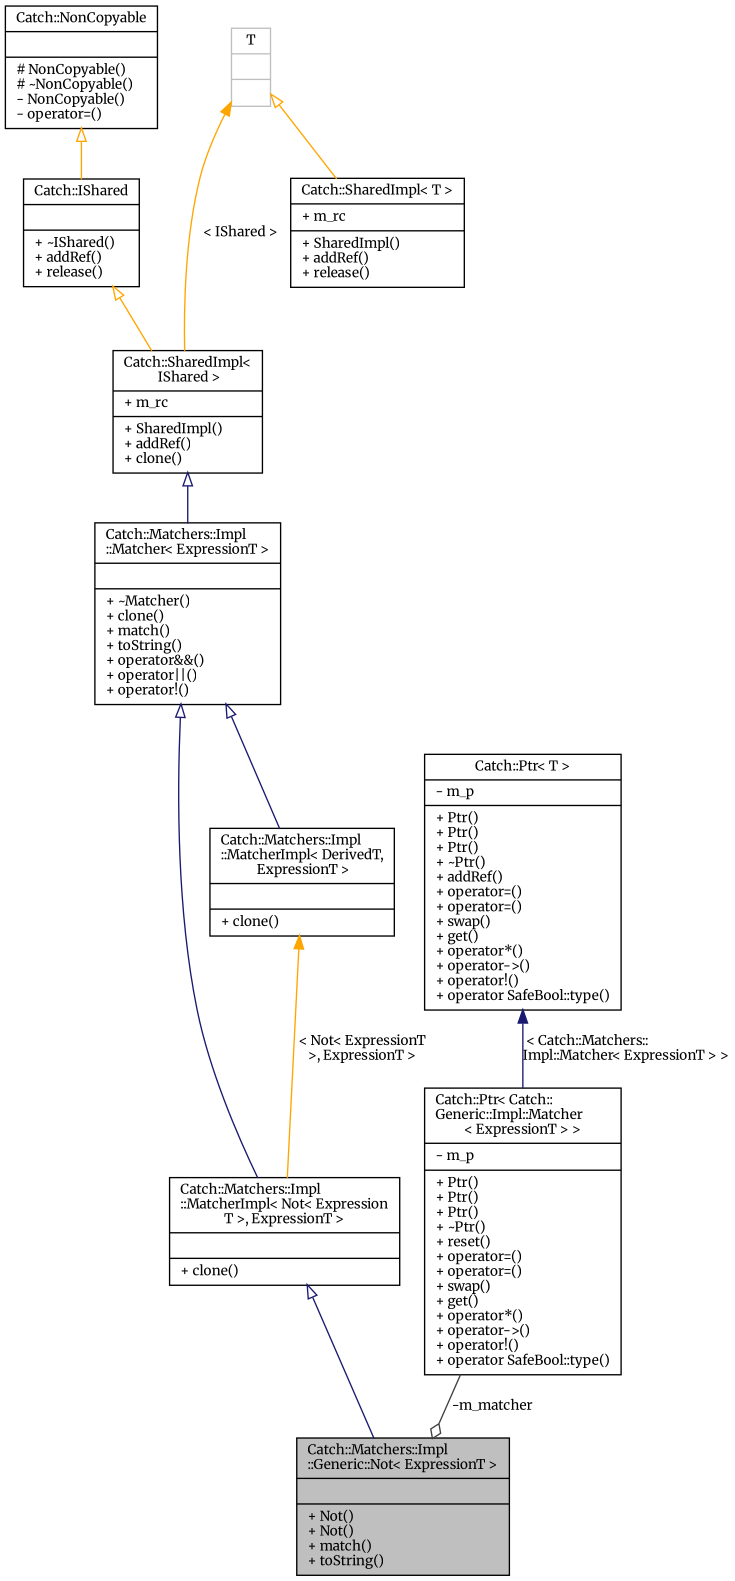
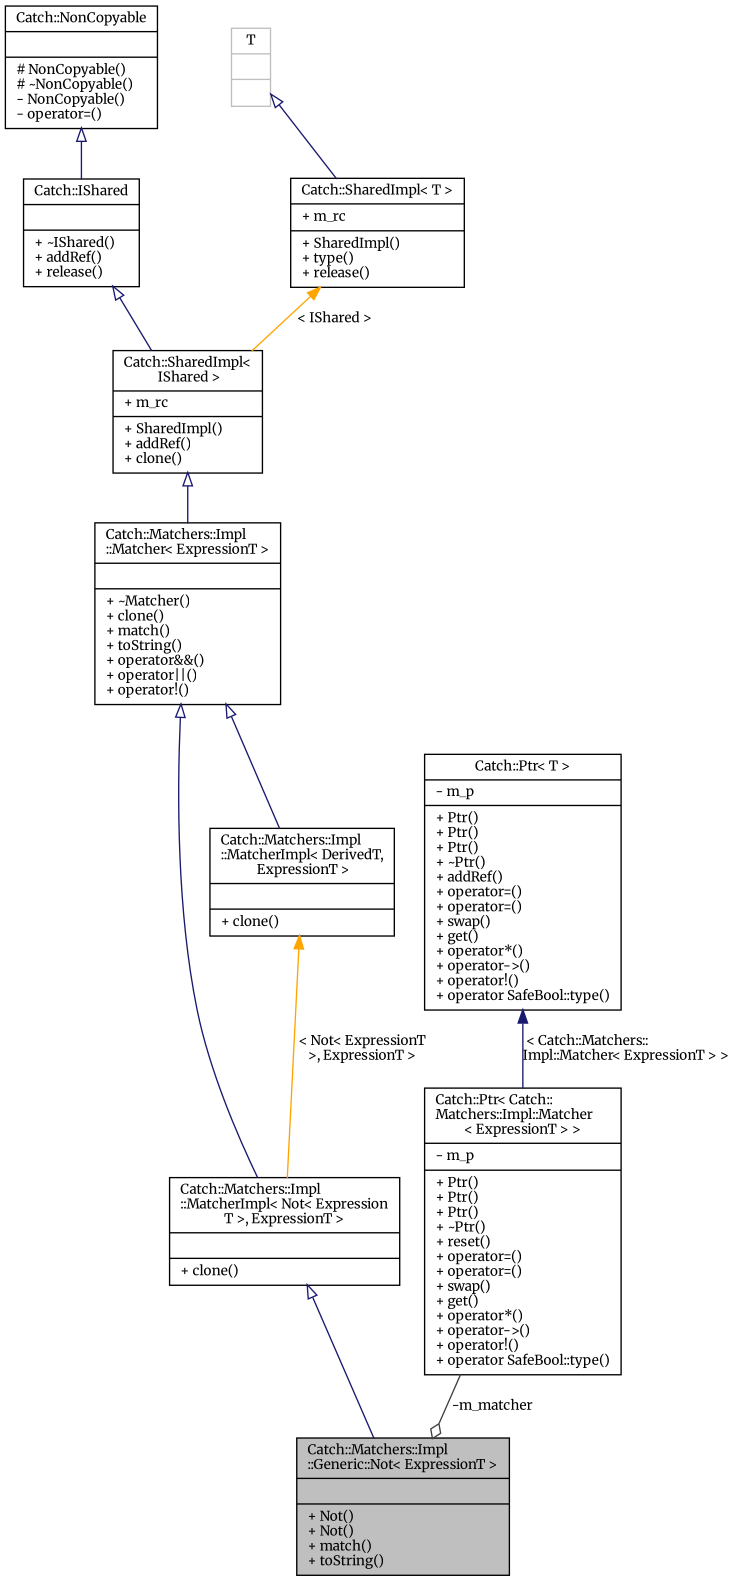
(308, 142) -> (308, 142)
(81, 161) -> (81, 161)
(190, 230) -> (281, 324)
(336, 258) -> (328, 258)
(136, 324) -> (136, 324)
(509, 1115) -> (515, 1115)
